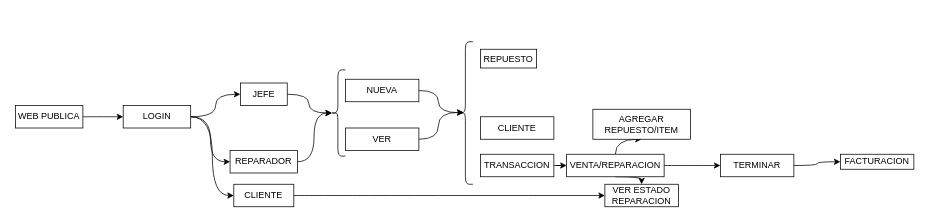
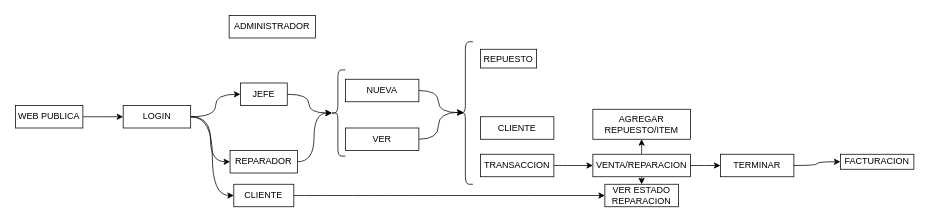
none -> (272, 27)
(615, 165) -> (642, 165)
